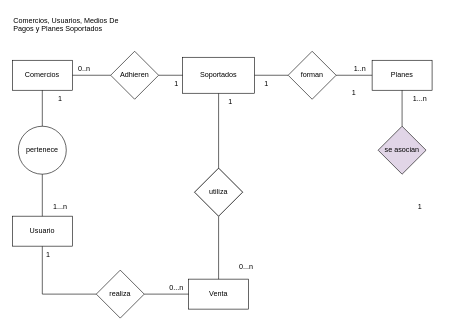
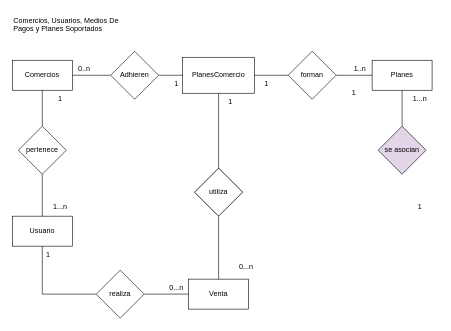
(219, 75) -> (219, 75)
(42, 150) -> (42, 150)
